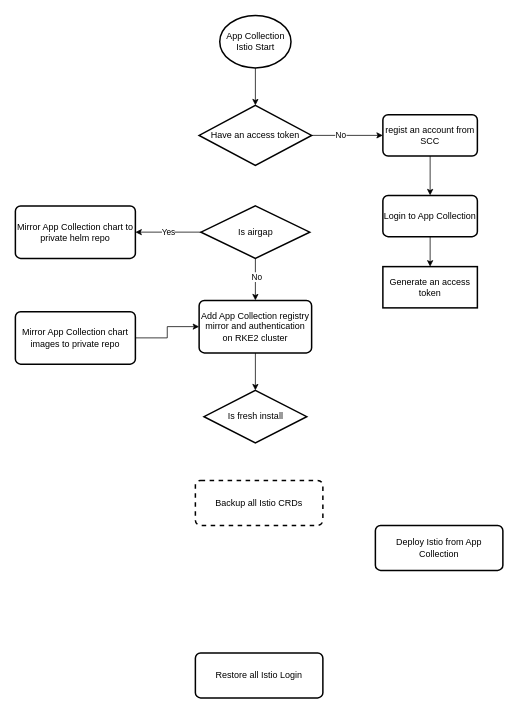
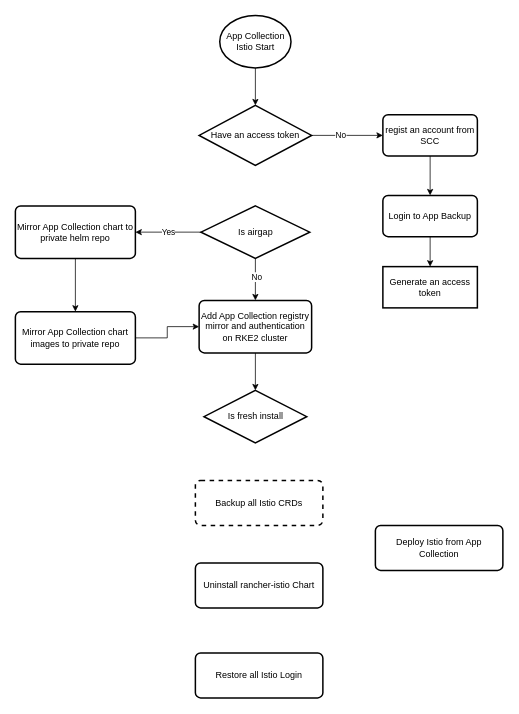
(430, 216) -> (430, 216)
none -> (75, 283)
none -> (259, 585)
